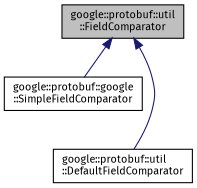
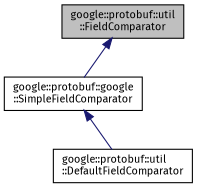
(154, 99) -> (101, 134)
